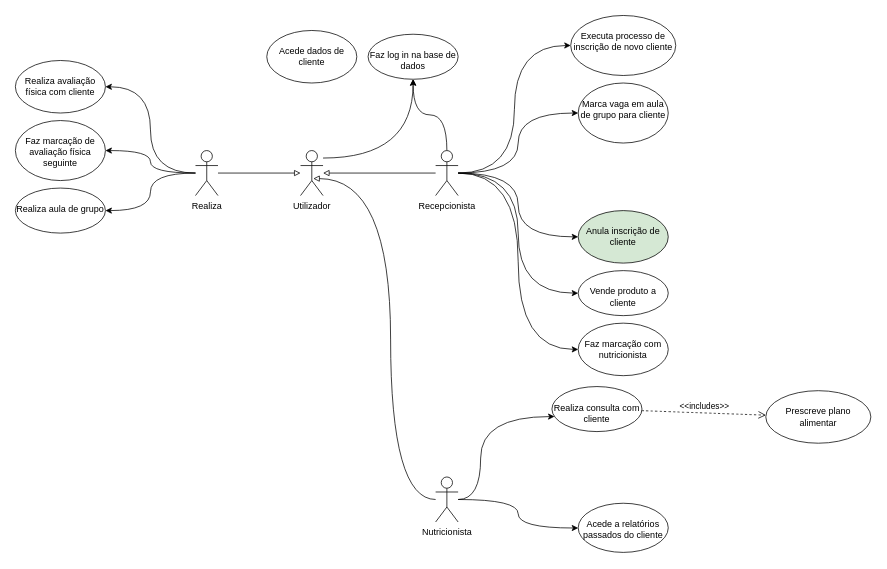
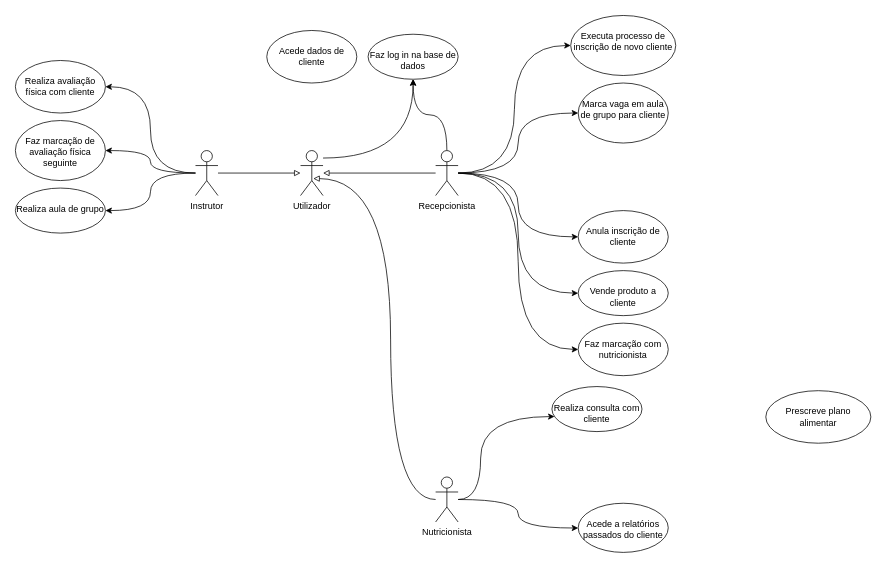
(207, 206) -> (207, 206)
(623, 237) -> (623, 237)
(703, 413) -> none
